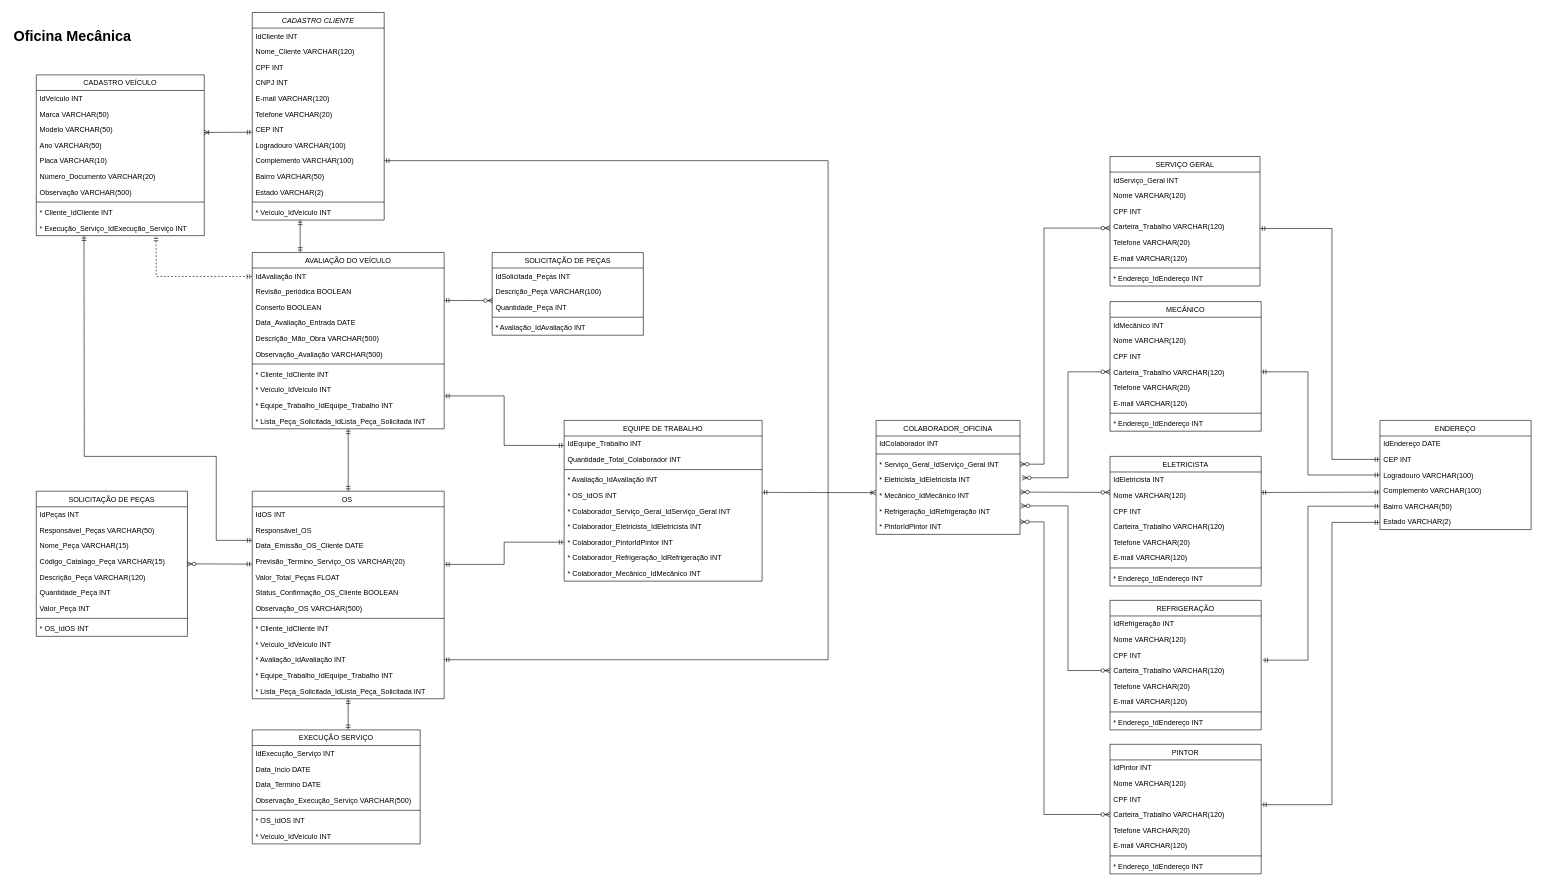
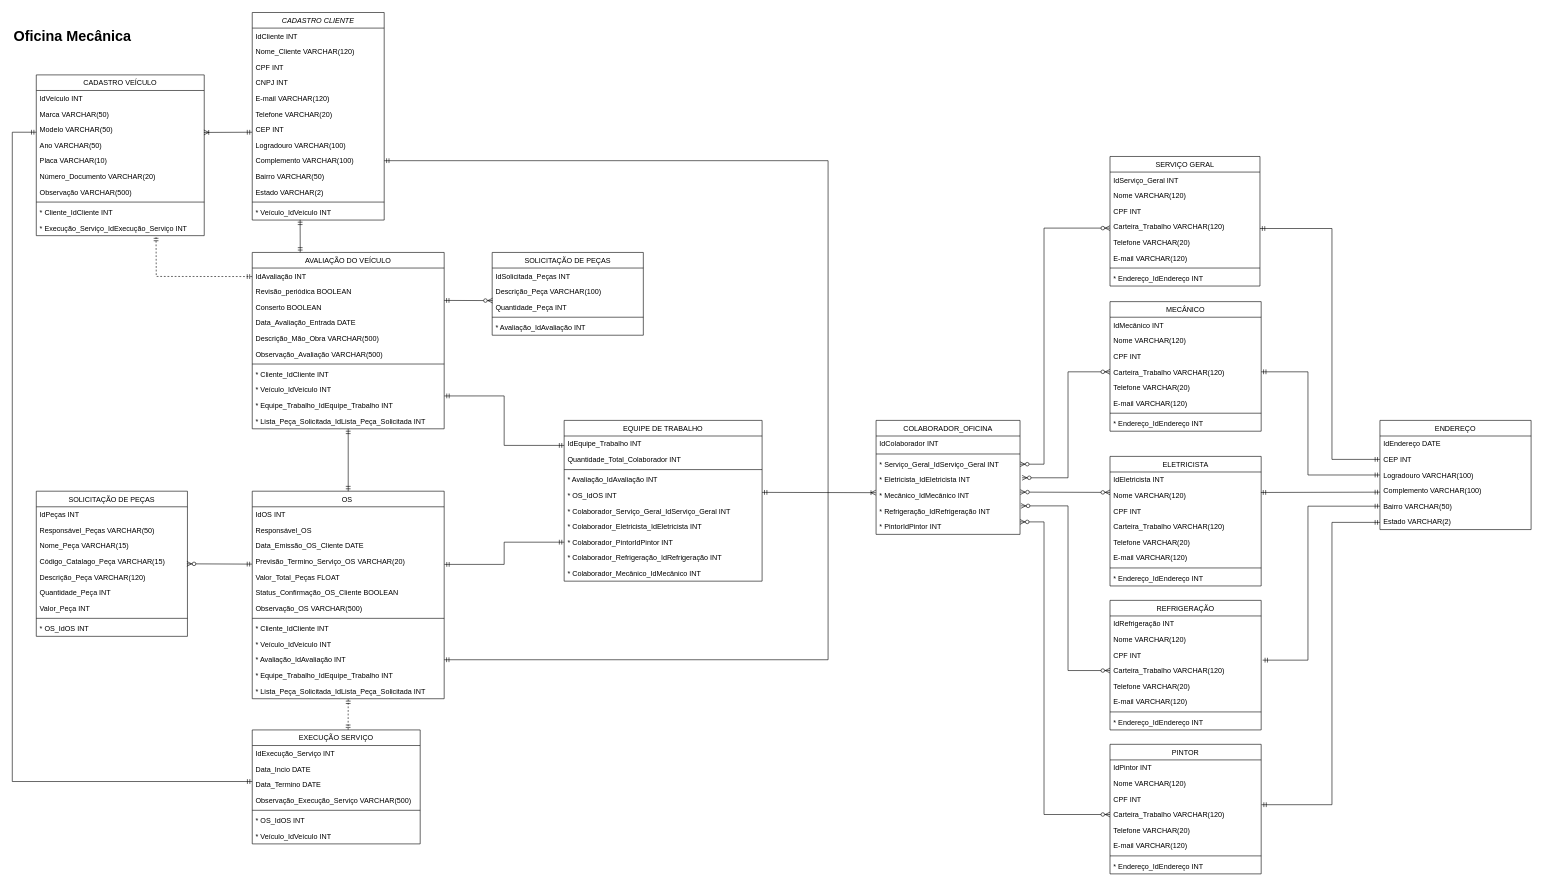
(167, 456) -> none
none -> (12, 565)
(348, 714) -> (348, 714)
